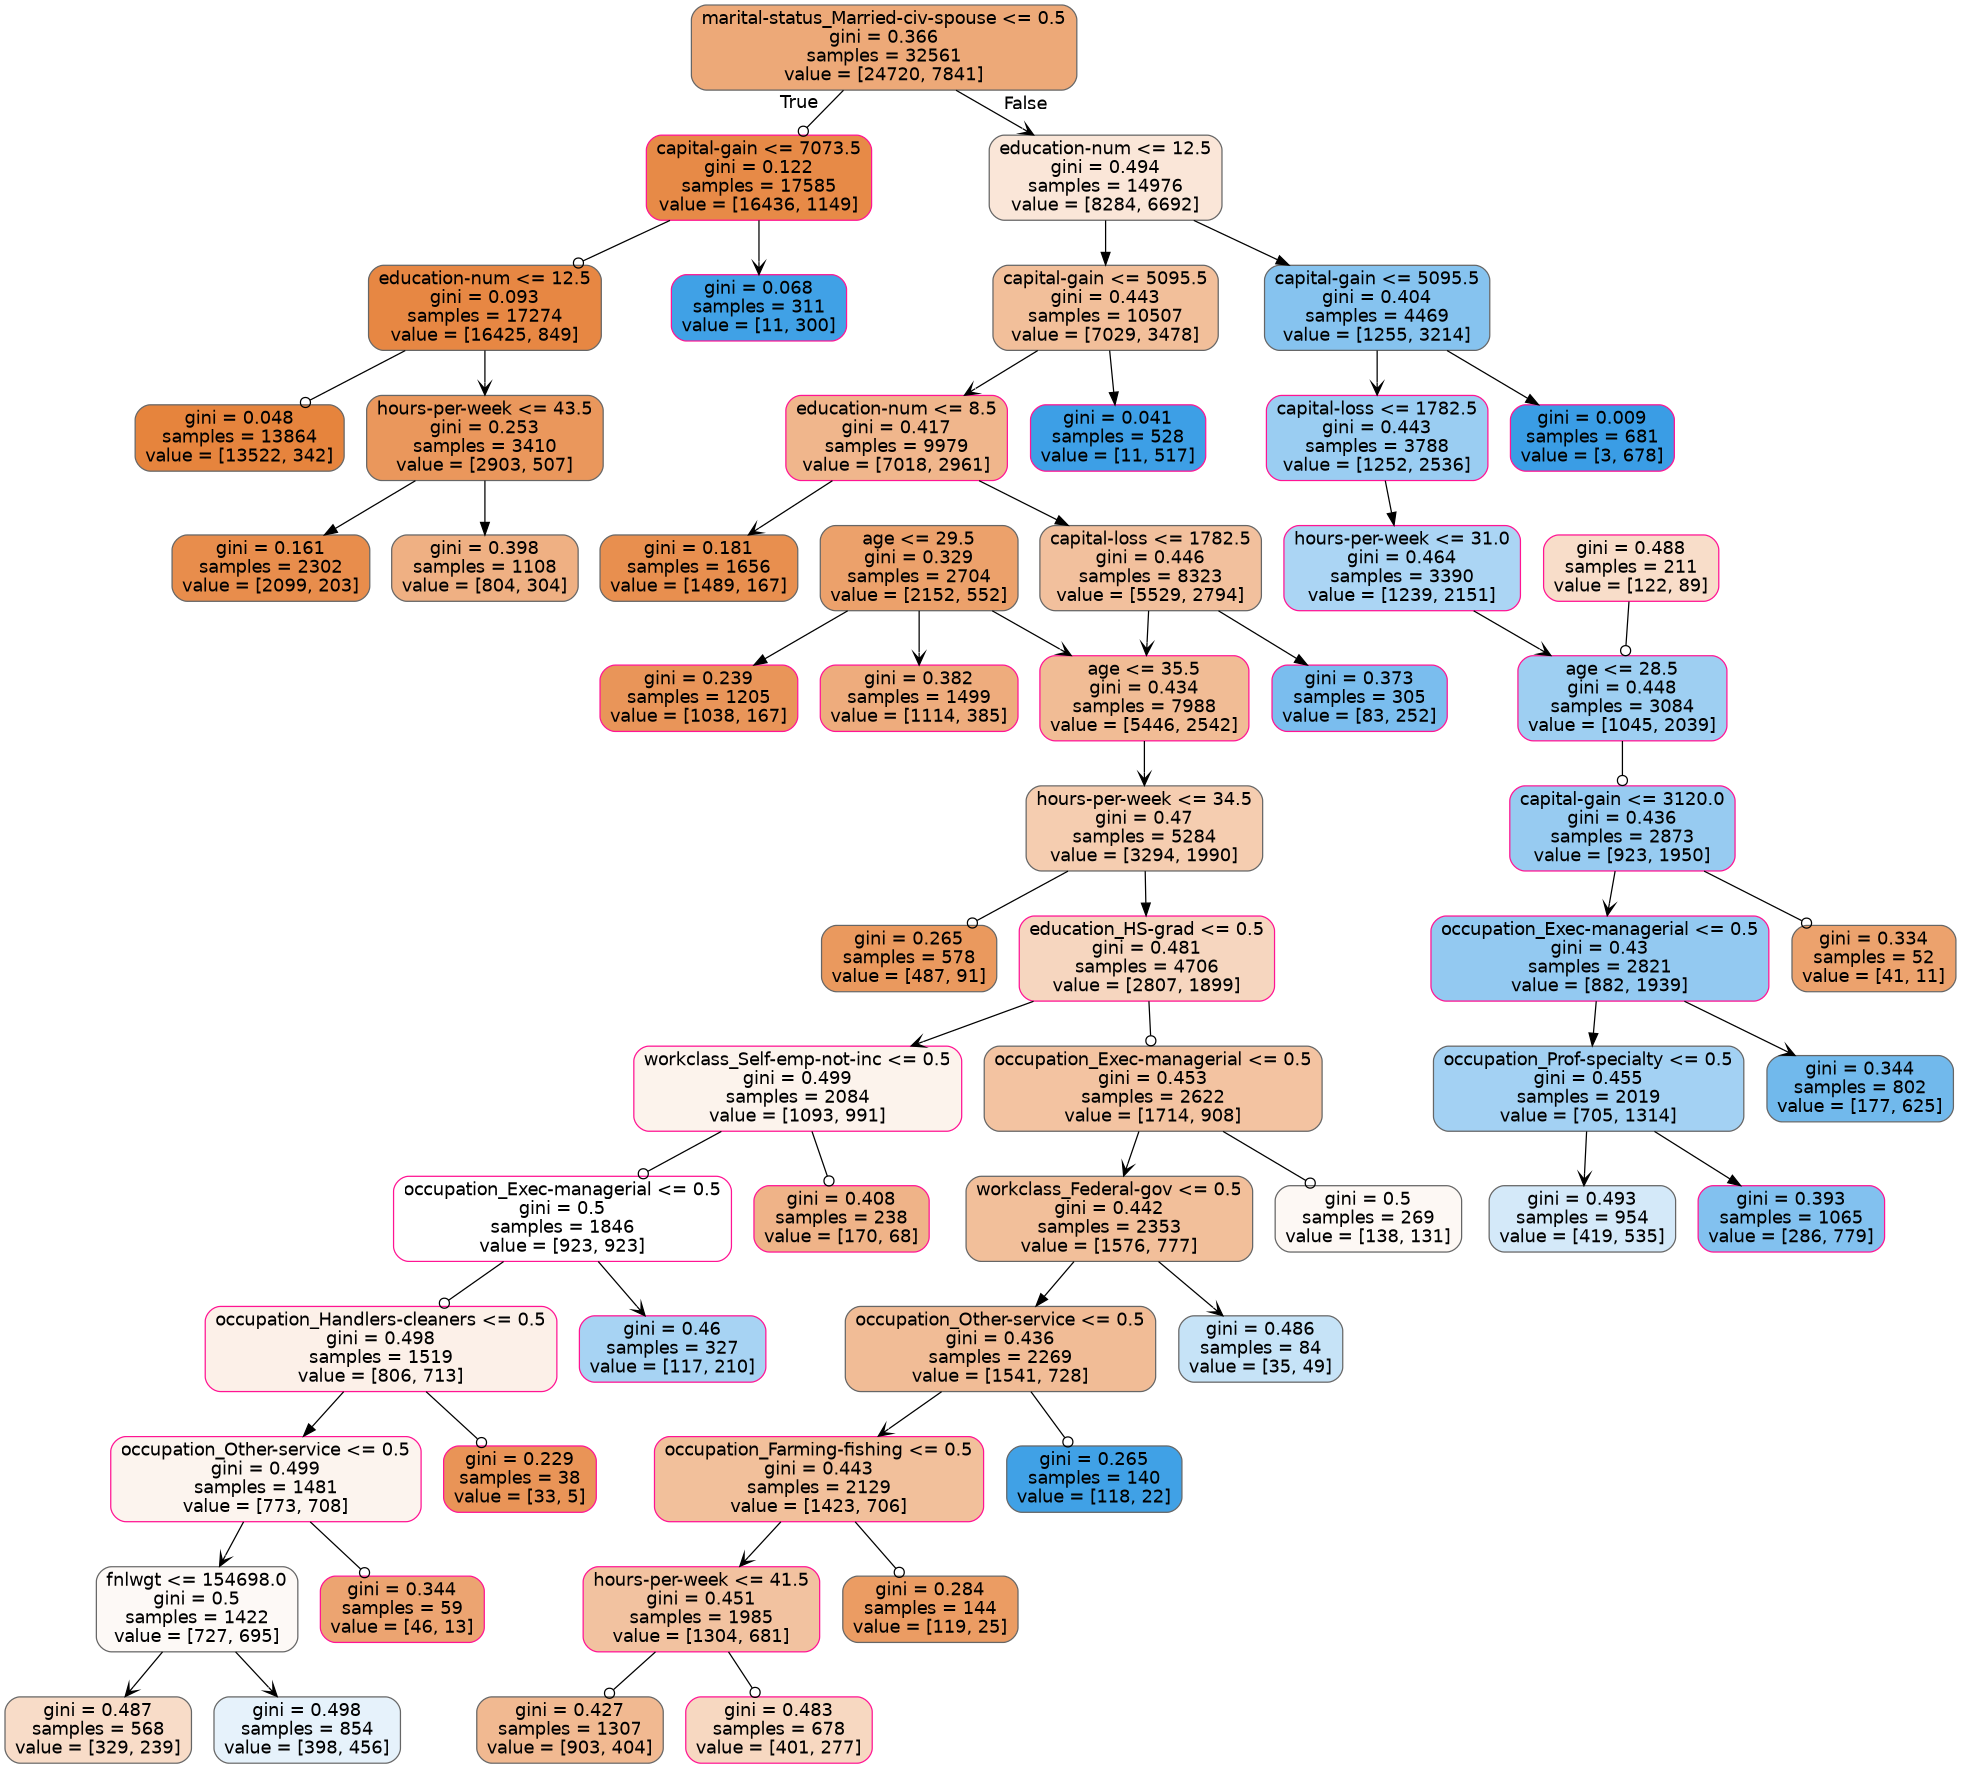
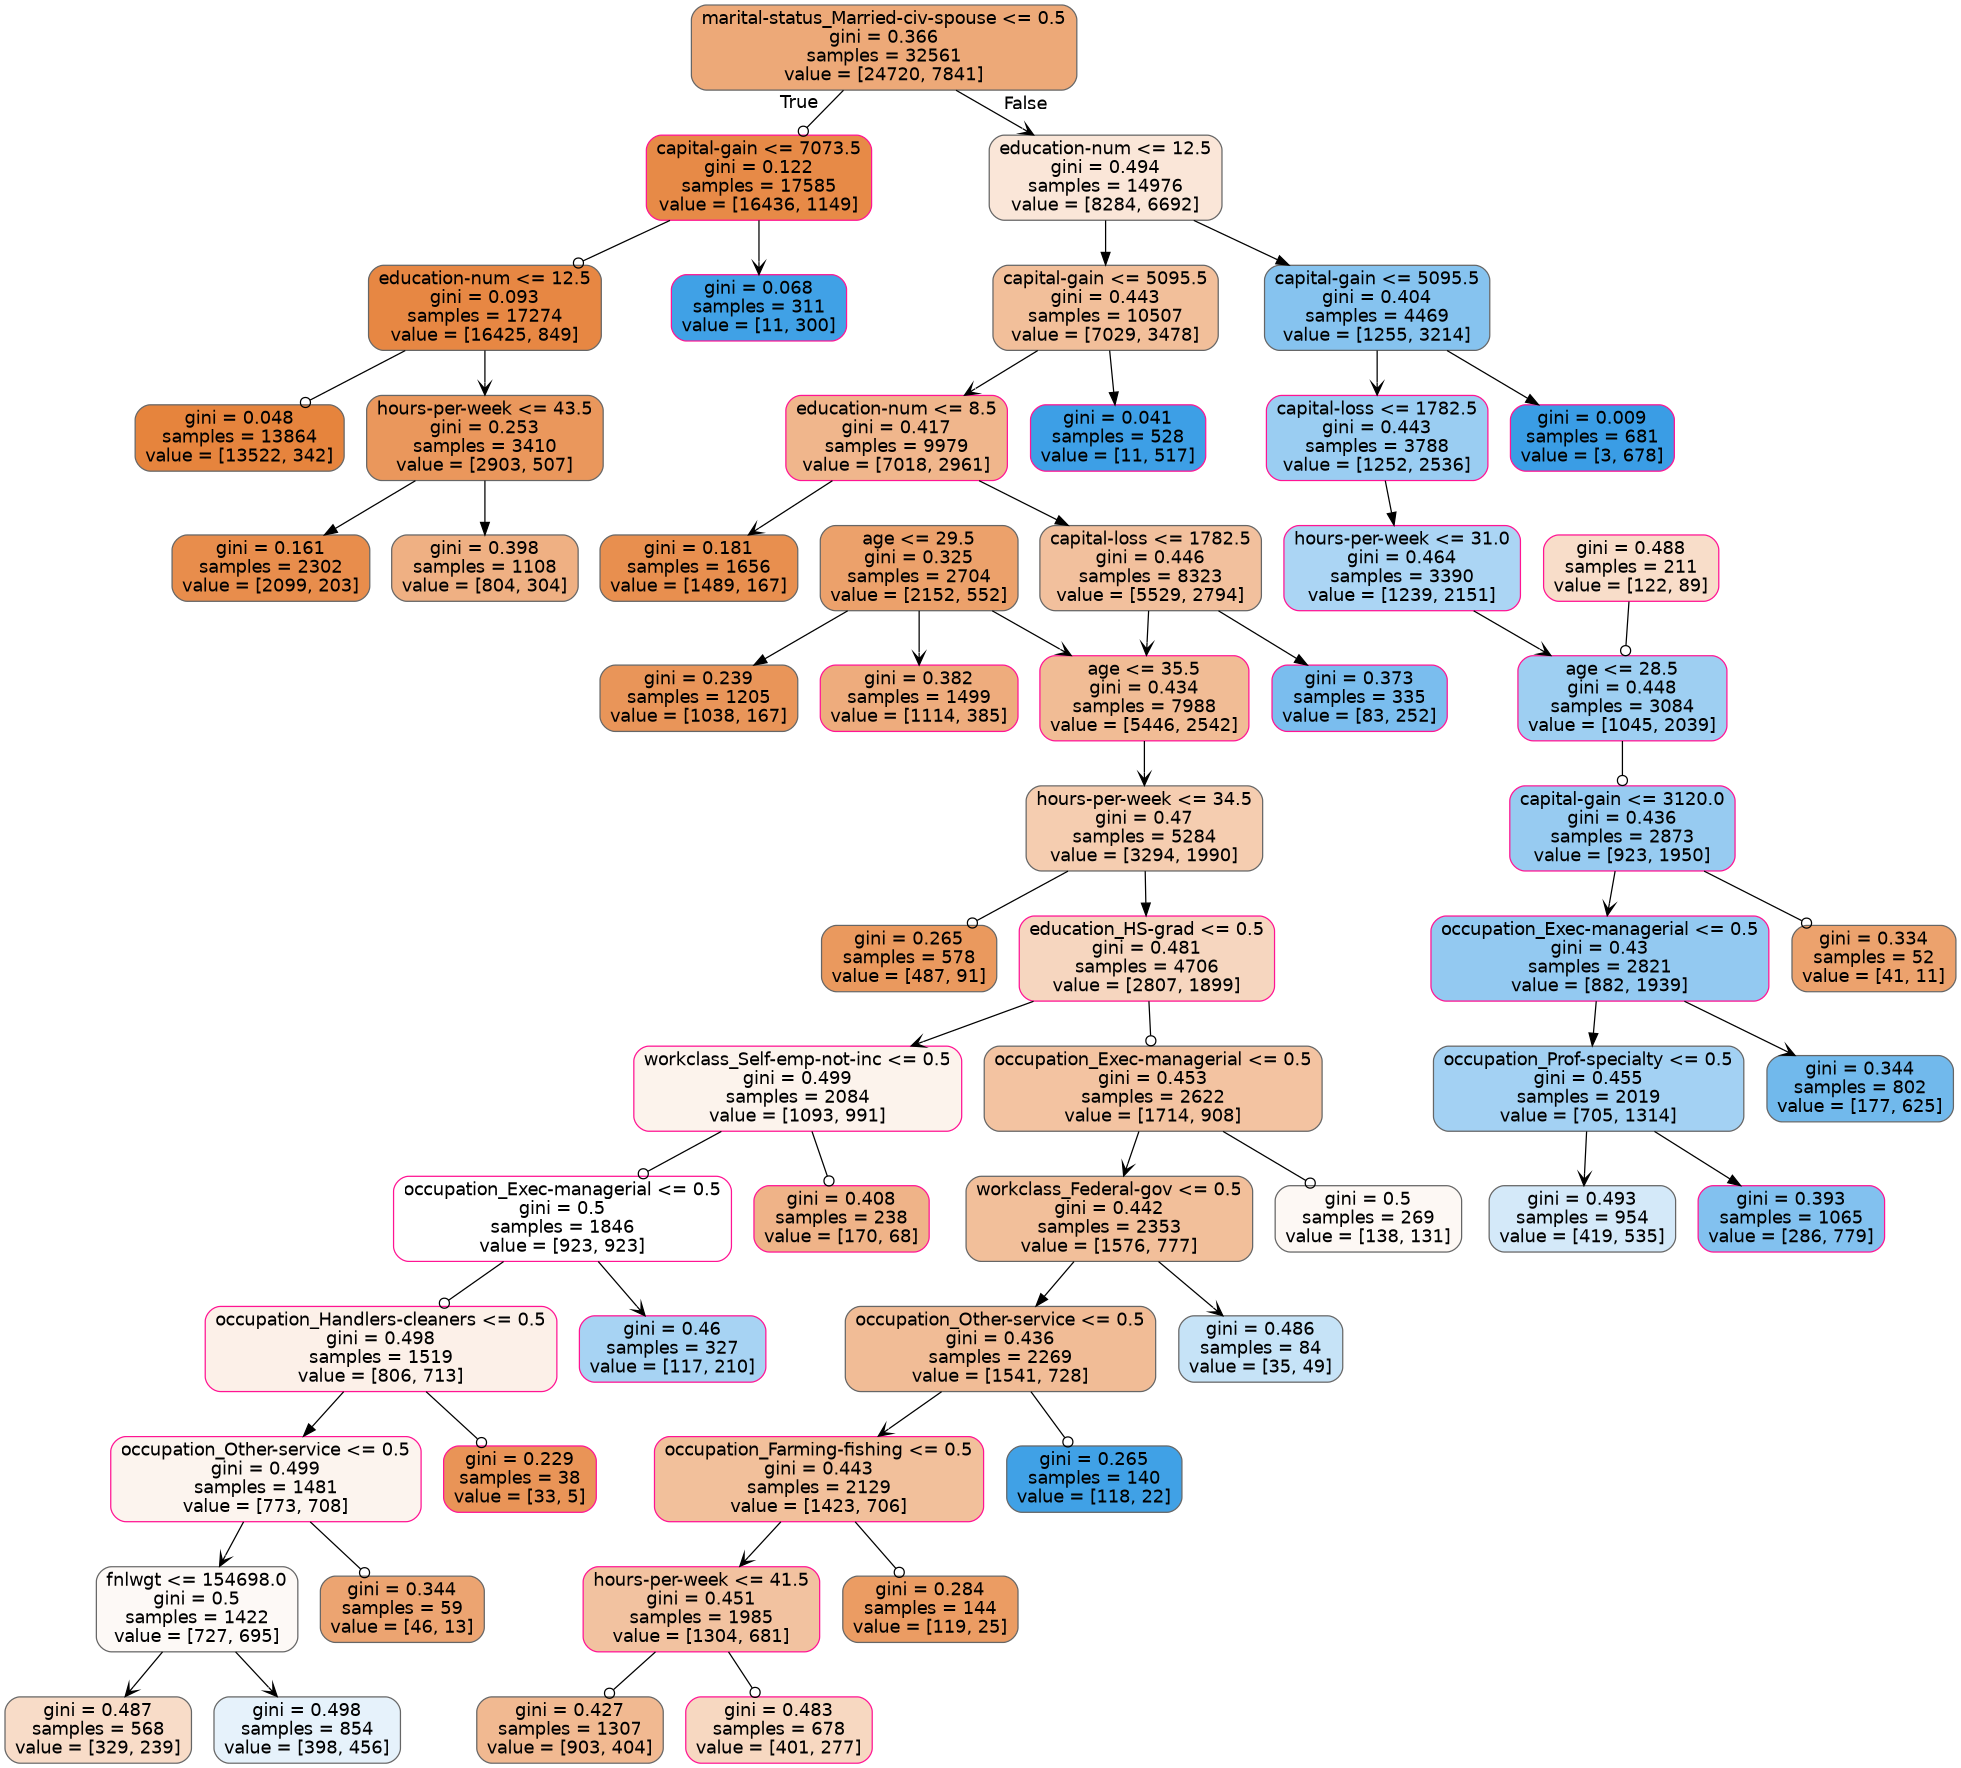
(919, 568) -> (919, 568)
(699, 698) -> (699, 698)
(1360, 698) -> (1360, 698)
(402, 1609) -> (402, 1609)
